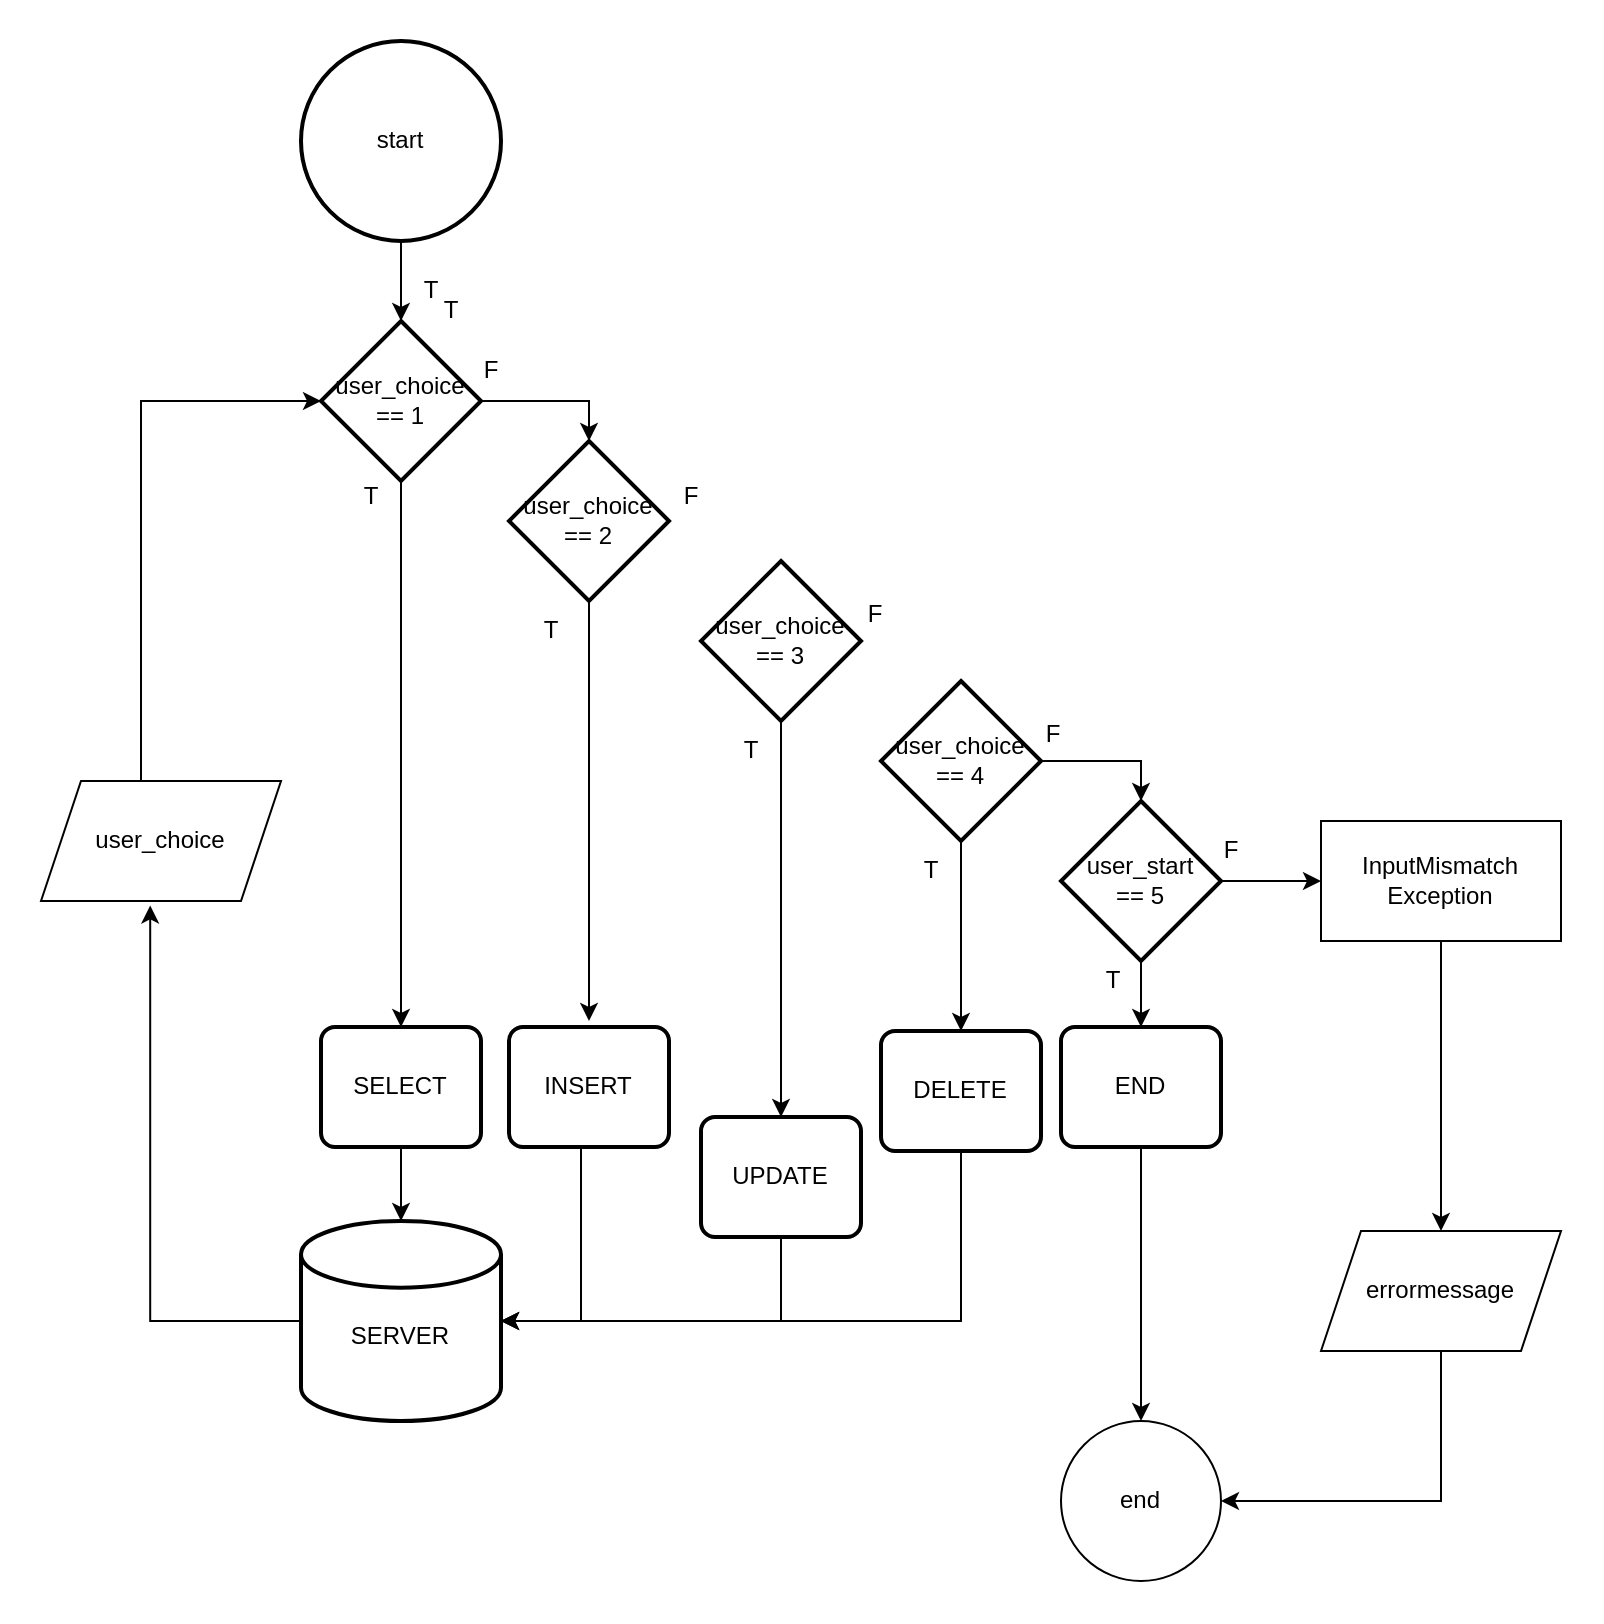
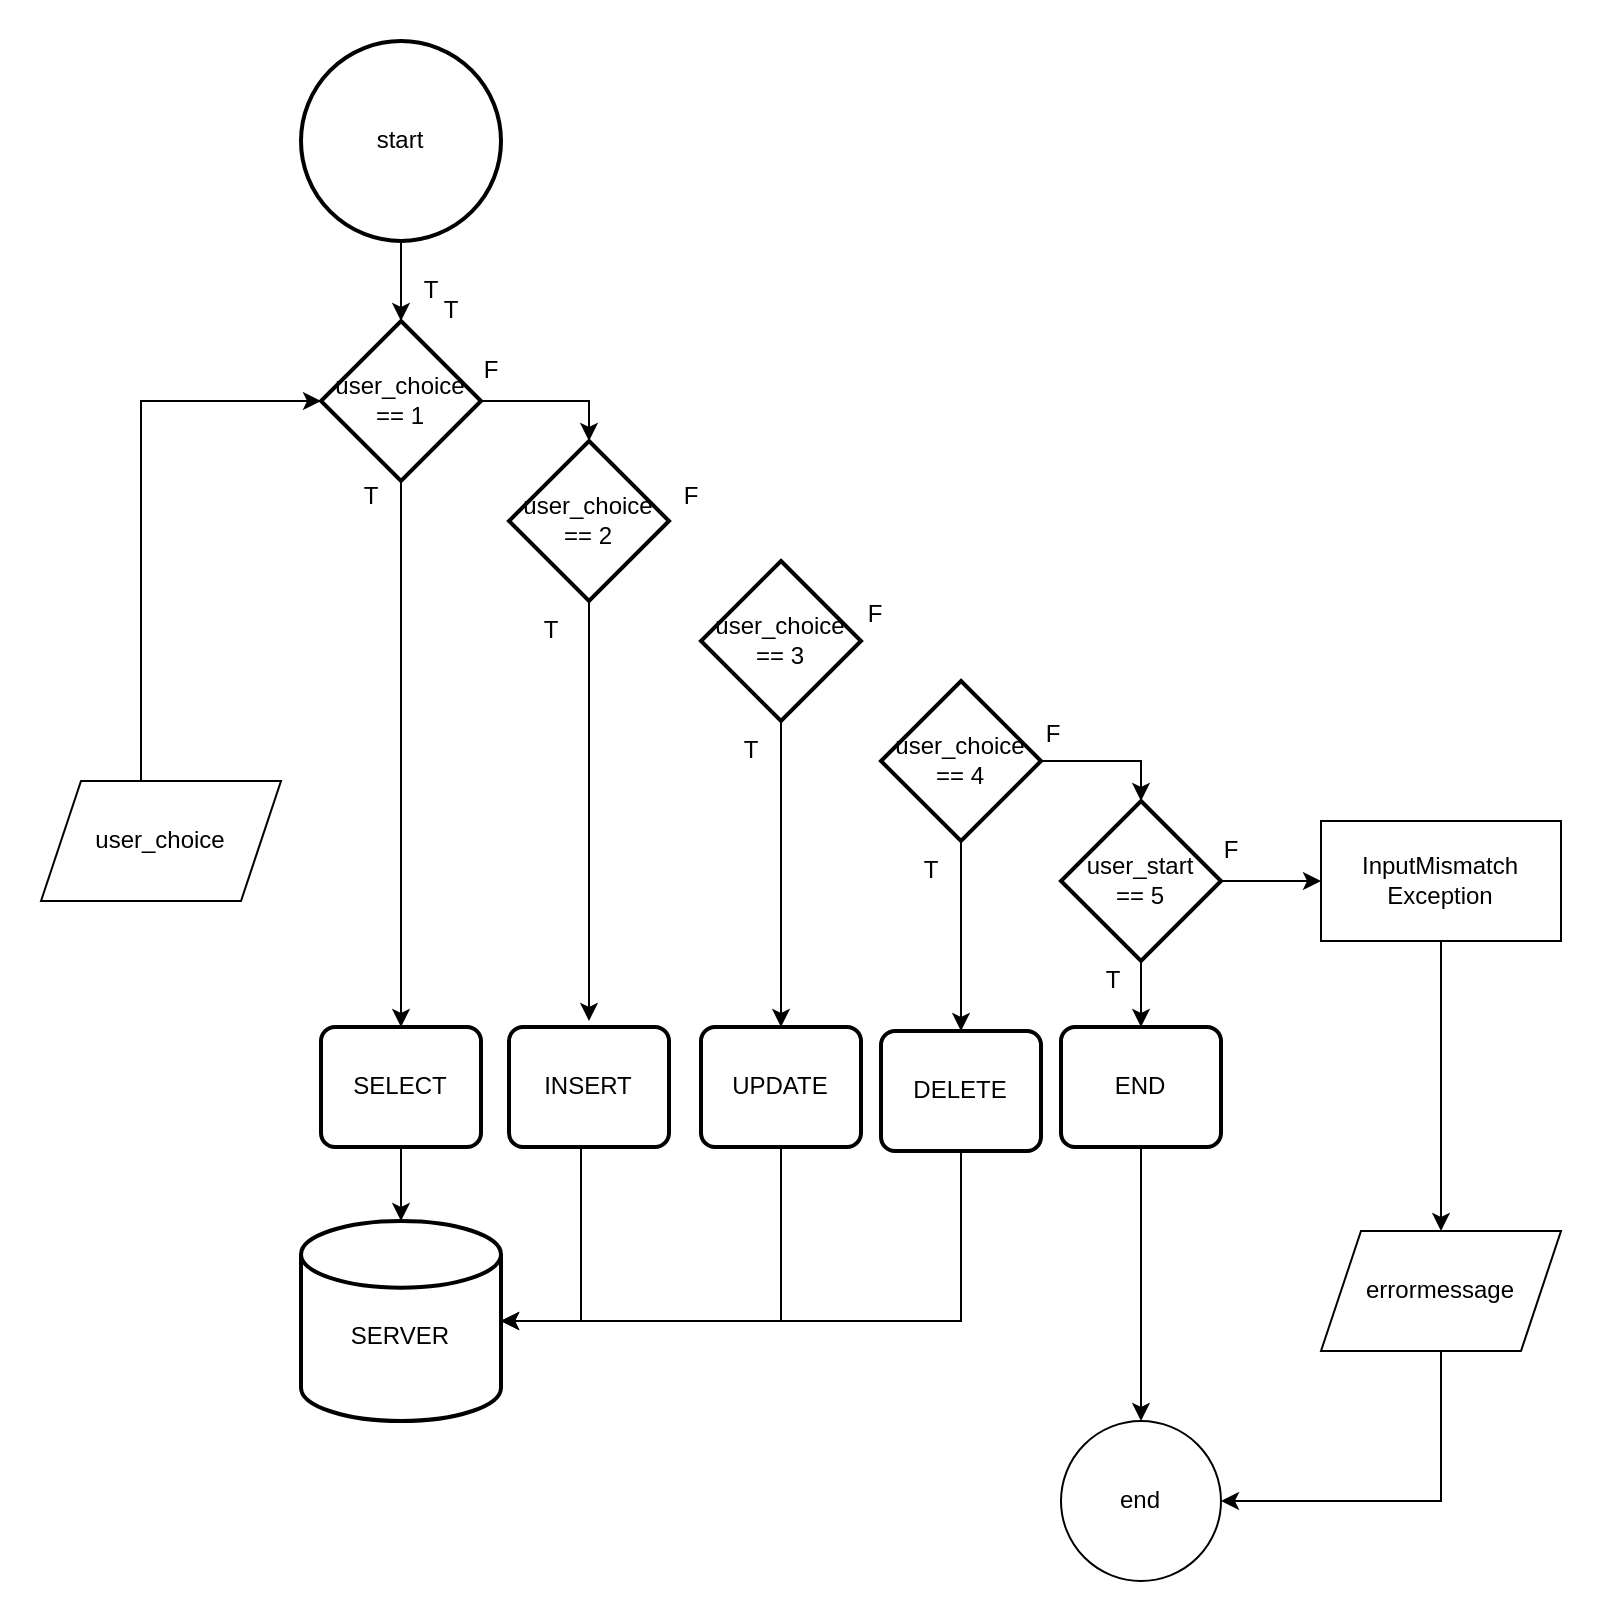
(781, 1177) -> (781, 1087)
(150, 1195) -> none
